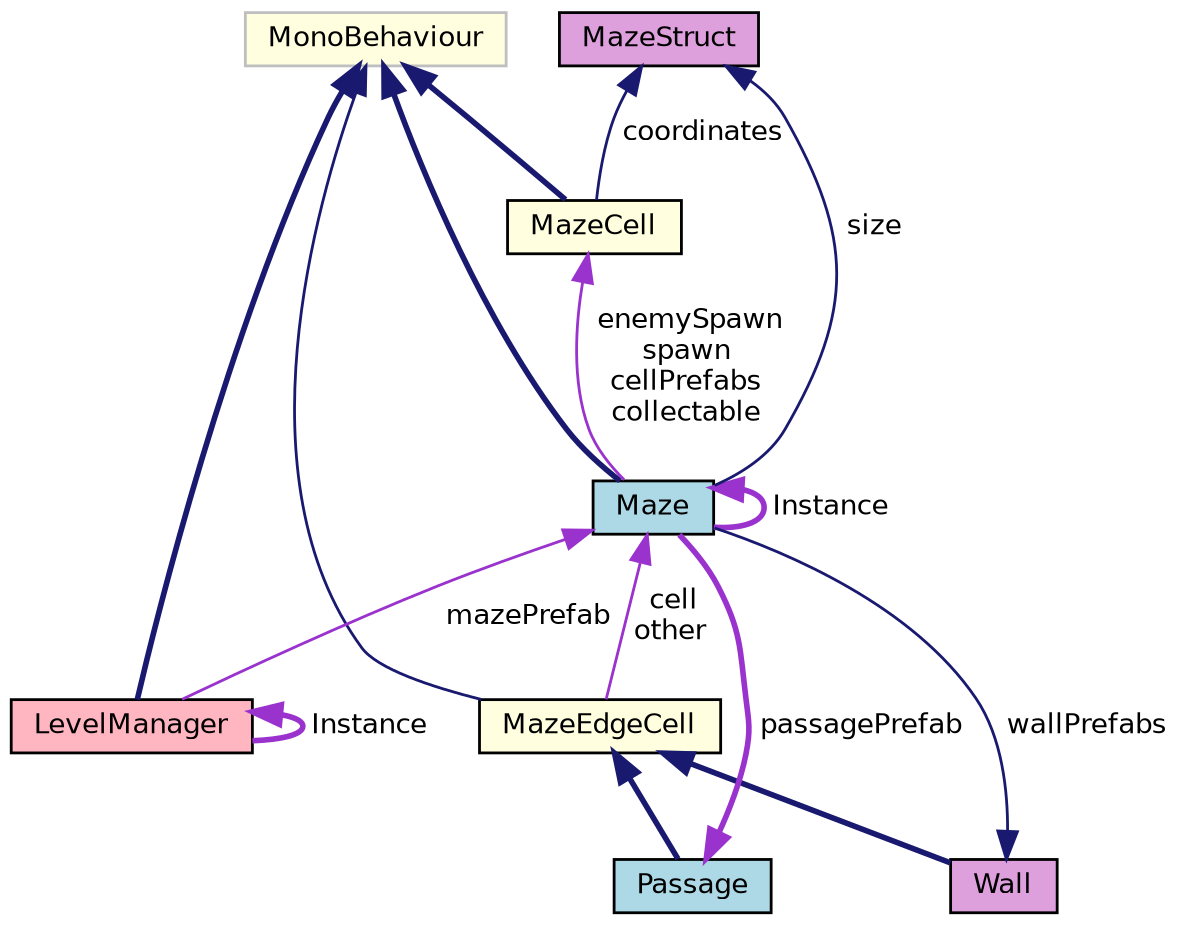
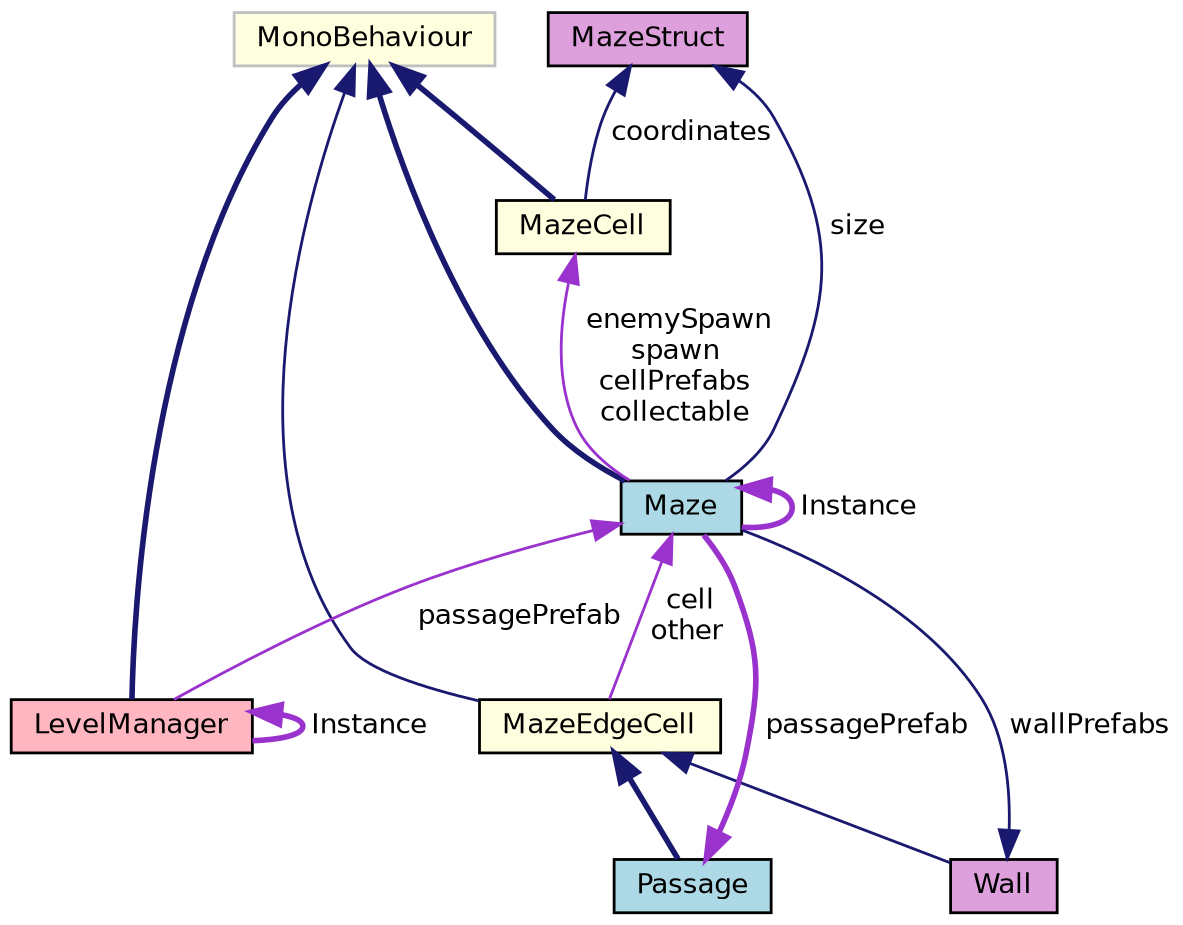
(524, 617) -> (516, 617)
(820, 813) -> (820, 813)
